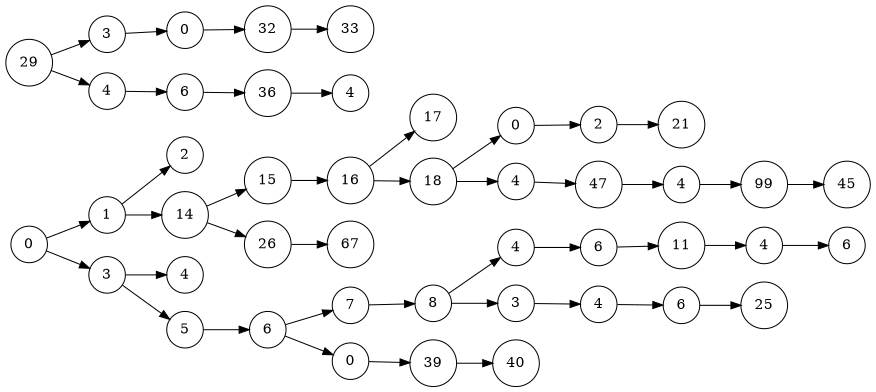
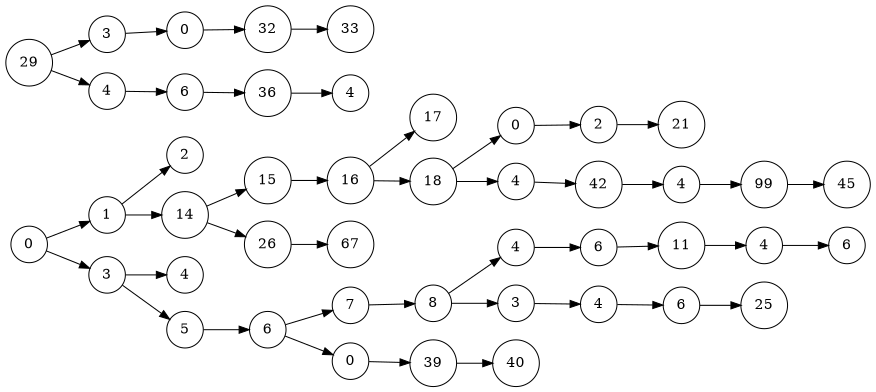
(599, 185) -> (599, 185)
